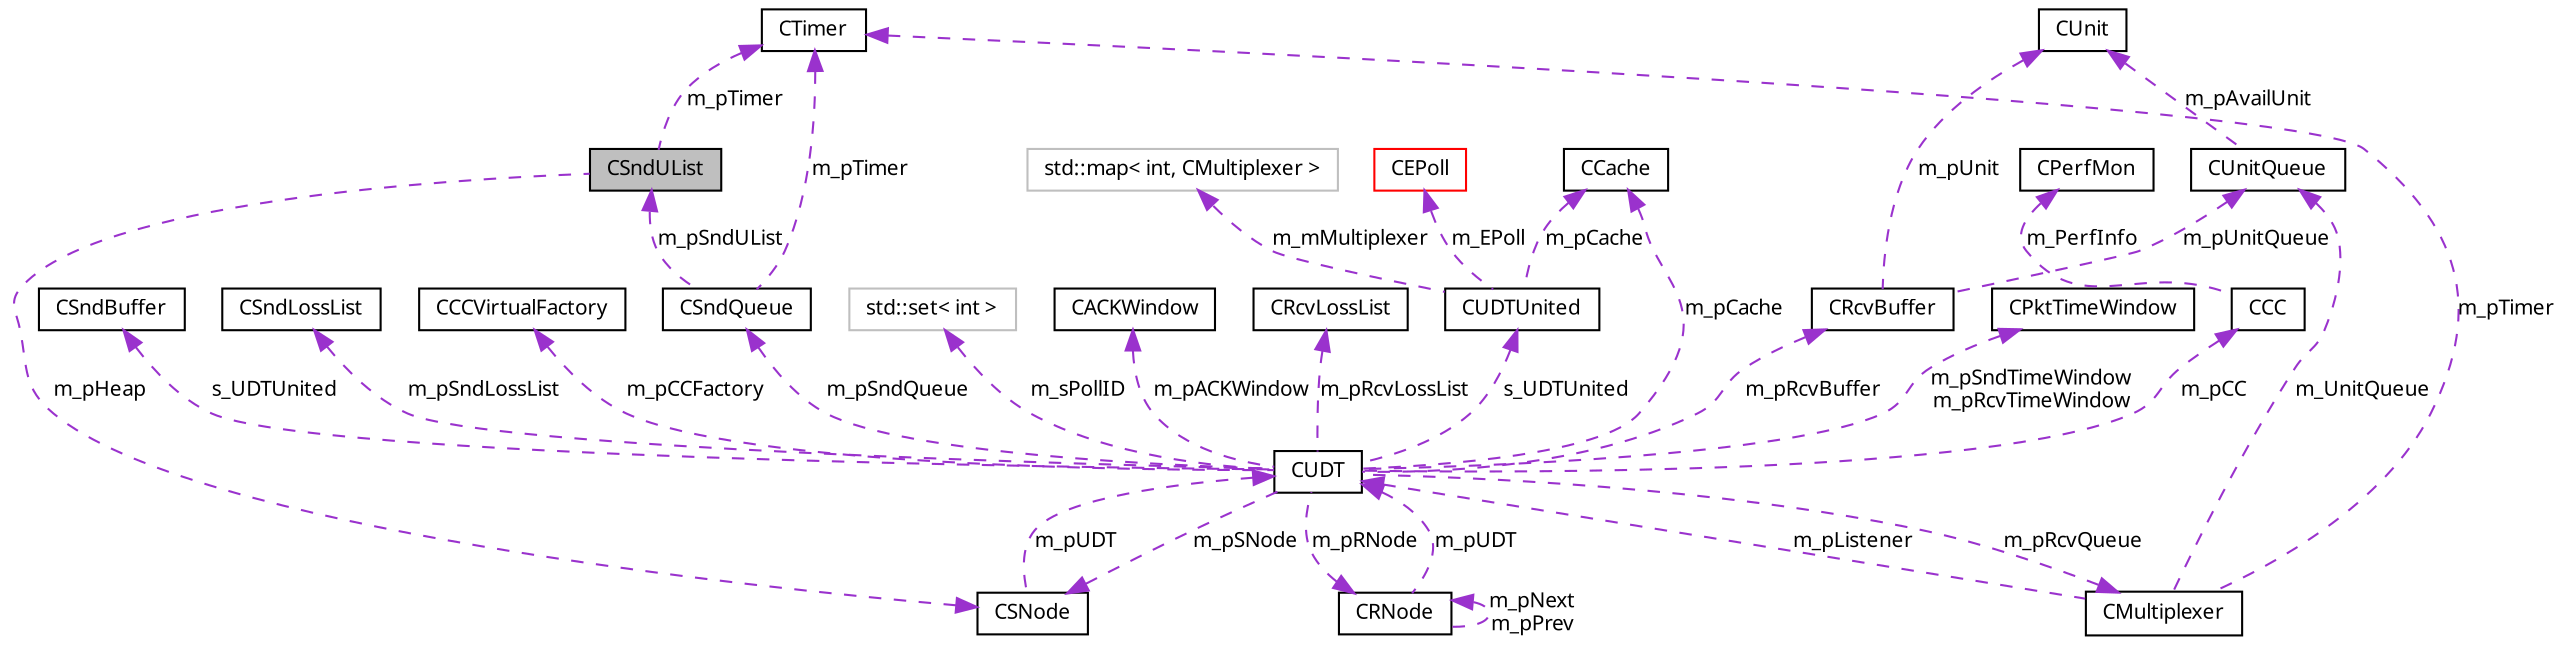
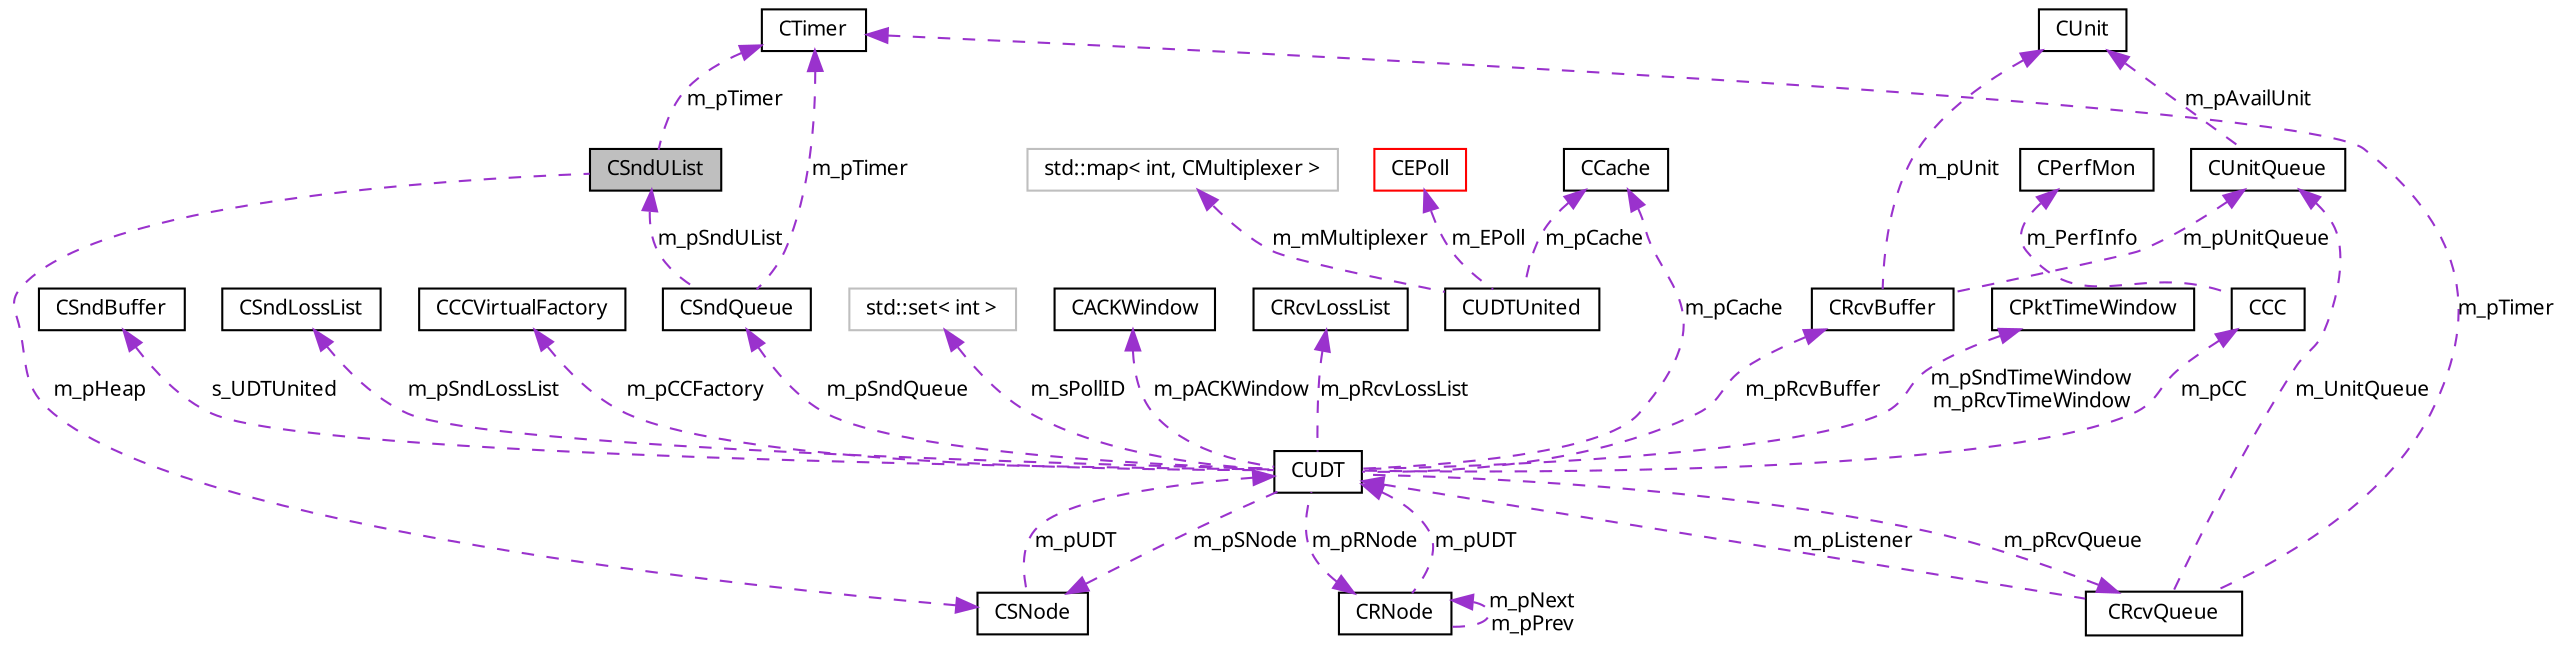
(1453, 427) -> none
(2164, 614) -> (2164, 614)
